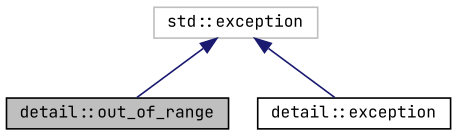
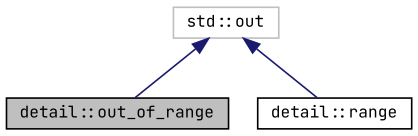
(236, 23) -> (226, 23)
(354, 113) -> (335, 113)
